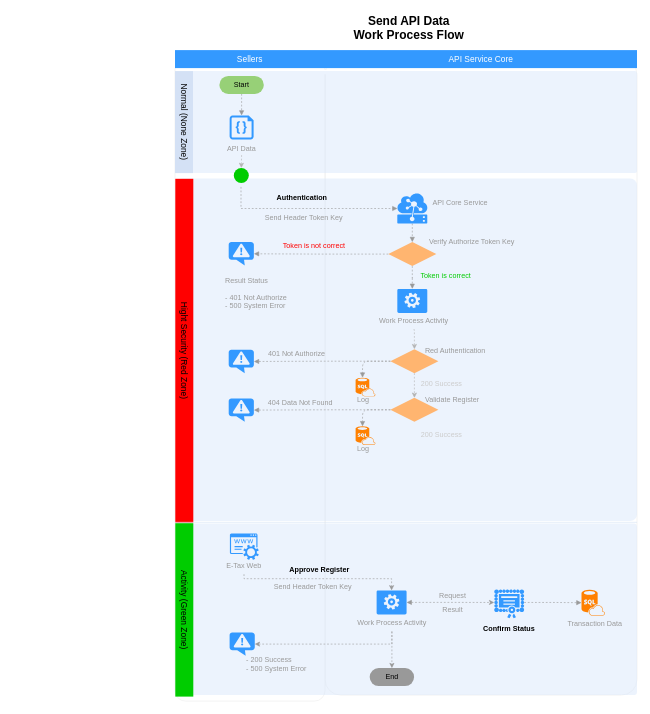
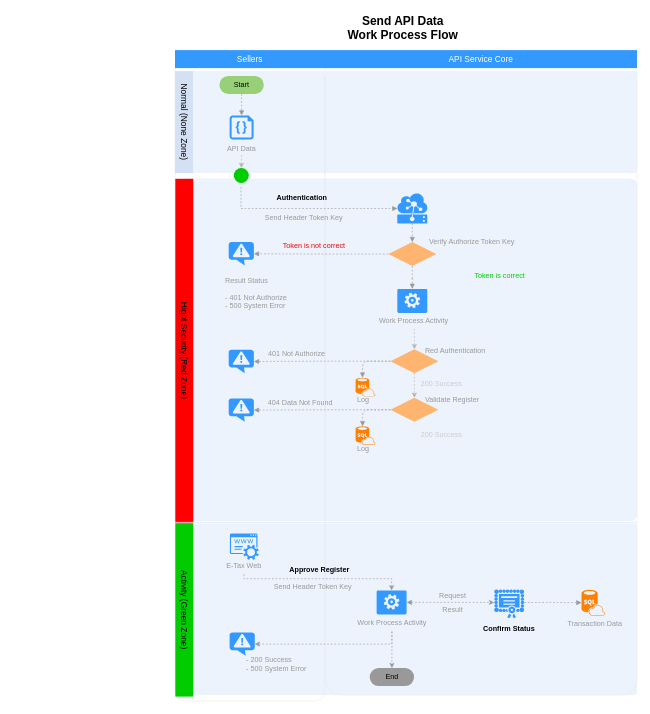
(409, 27) -> (403, 27)
(460, 203) -> none
(446, 276) -> (500, 276)
